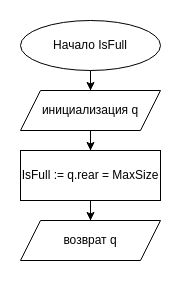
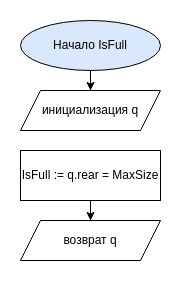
(91, 46) -> (91, 46)
(91, 145) -> none
